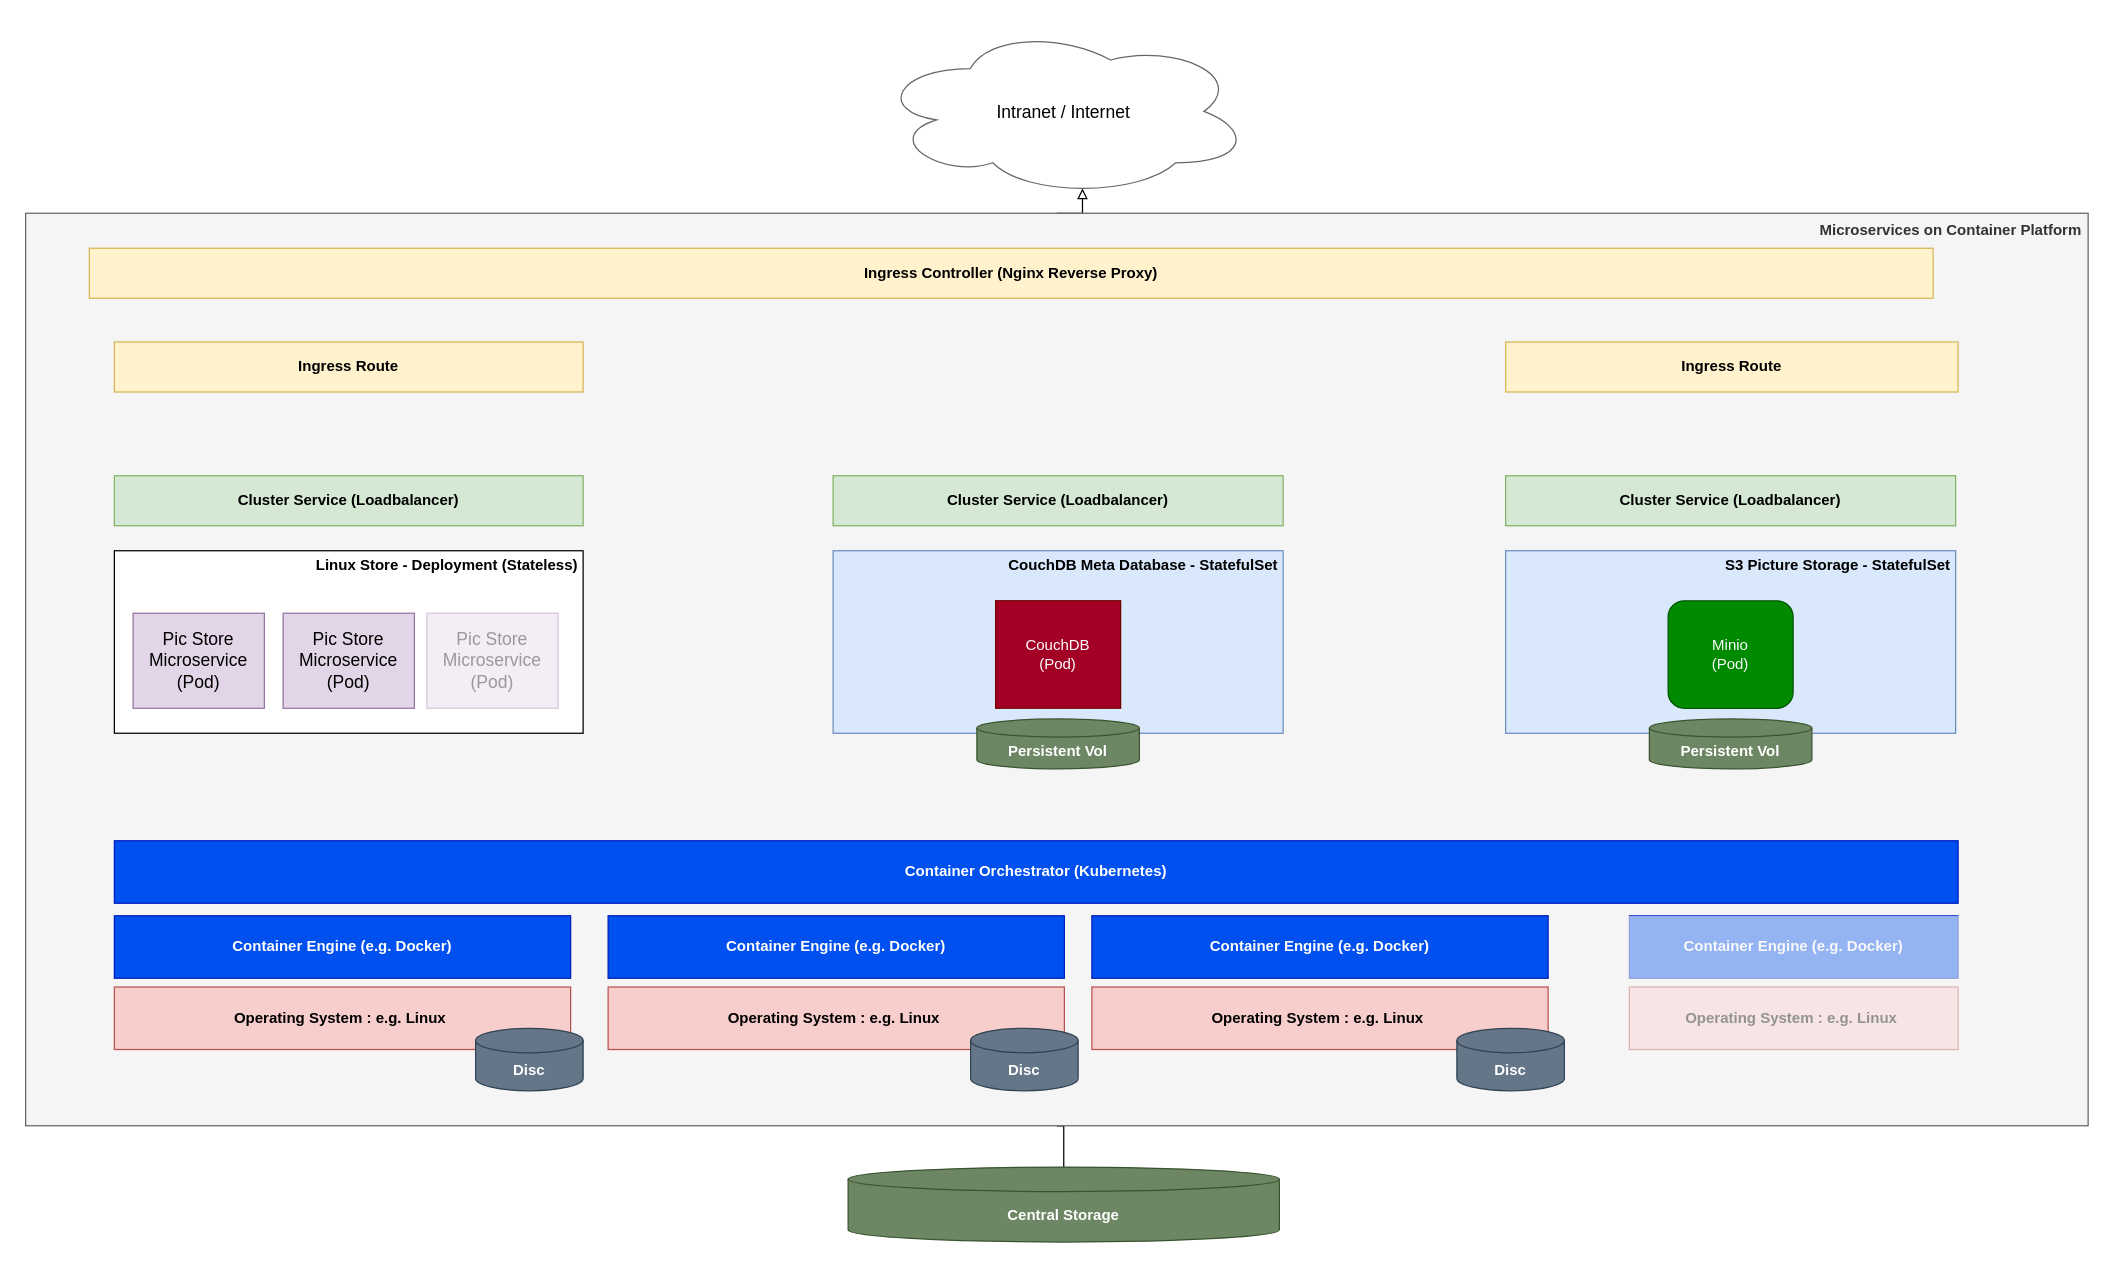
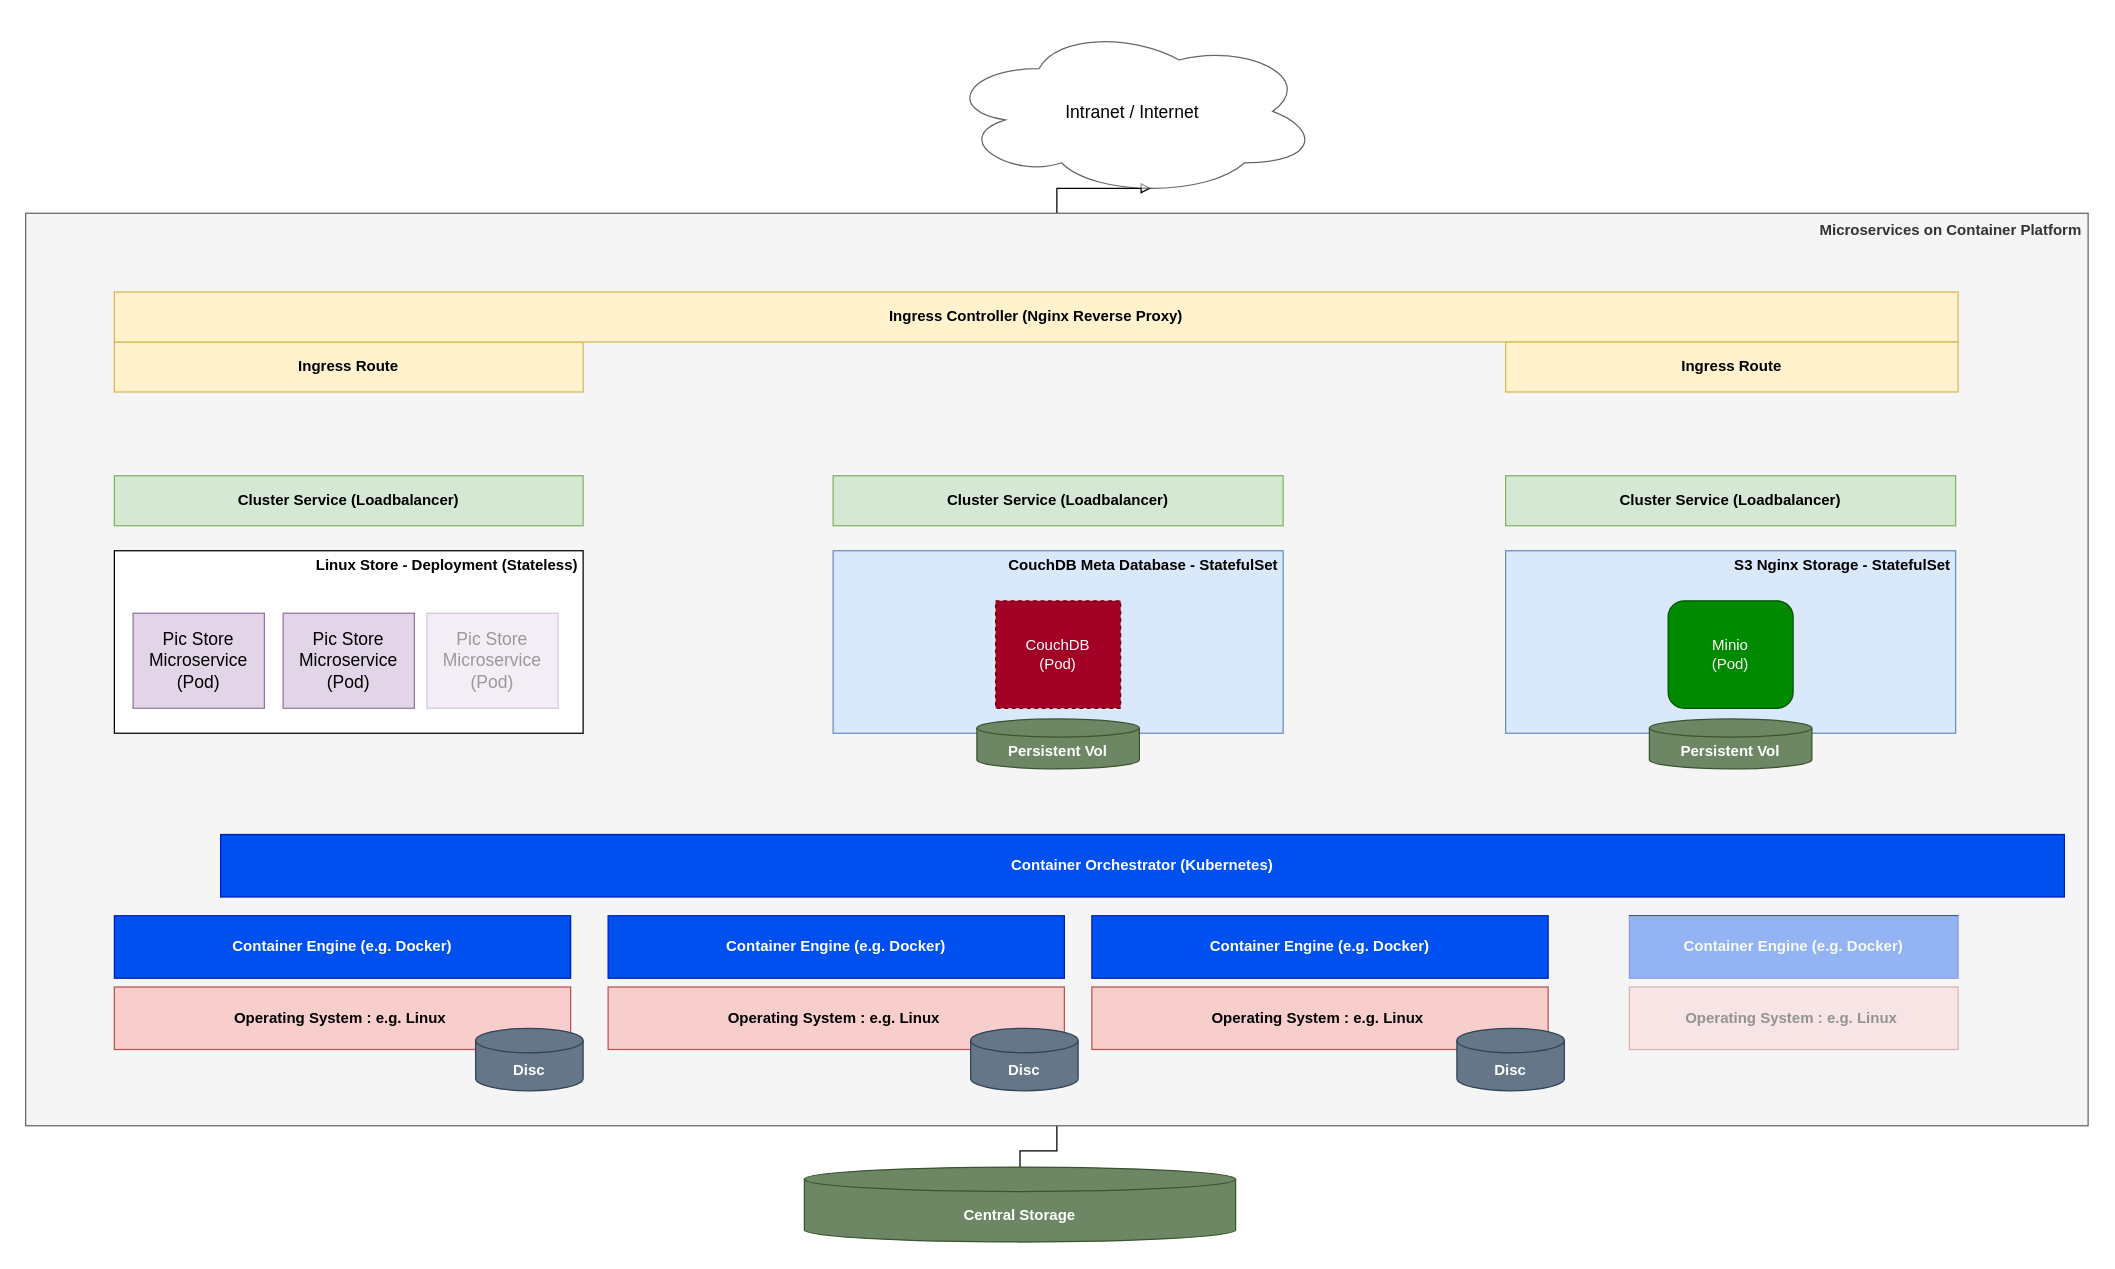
(1064, 111) -> (1133, 111)
(1011, 273) -> (1036, 317)
(1828, 566) -> (1836, 566)
(1058, 654) -> (1058, 654)
(1036, 872) -> (1143, 866)
(1064, 1204) -> (1020, 1204)
